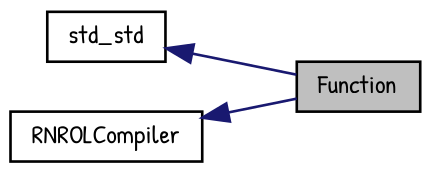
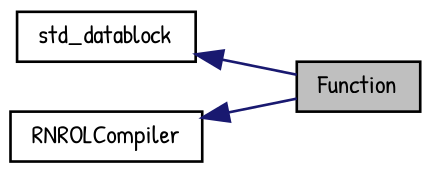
(106, 37) -> (106, 37)
